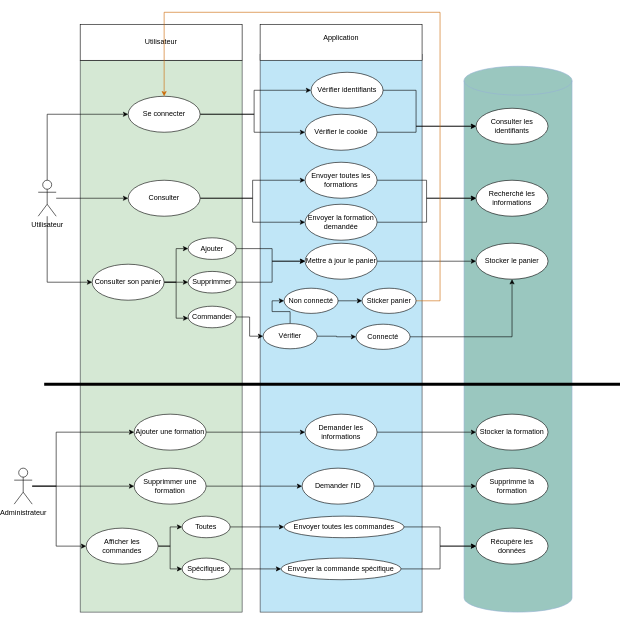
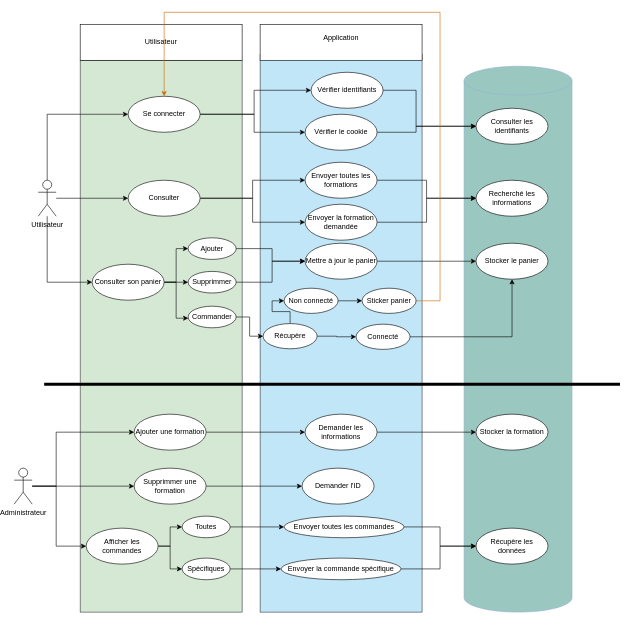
(290, 336) -> (290, 336)
(470, 486) -> none
(512, 486) -> none
